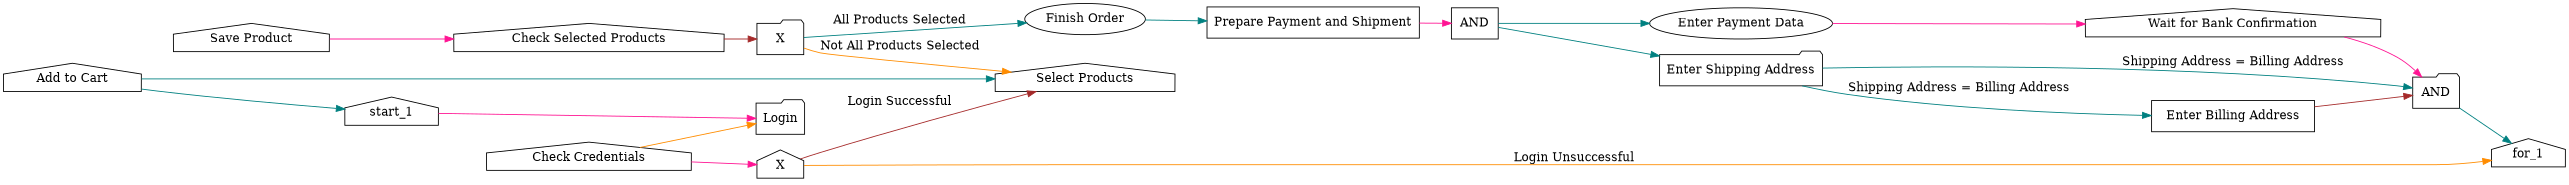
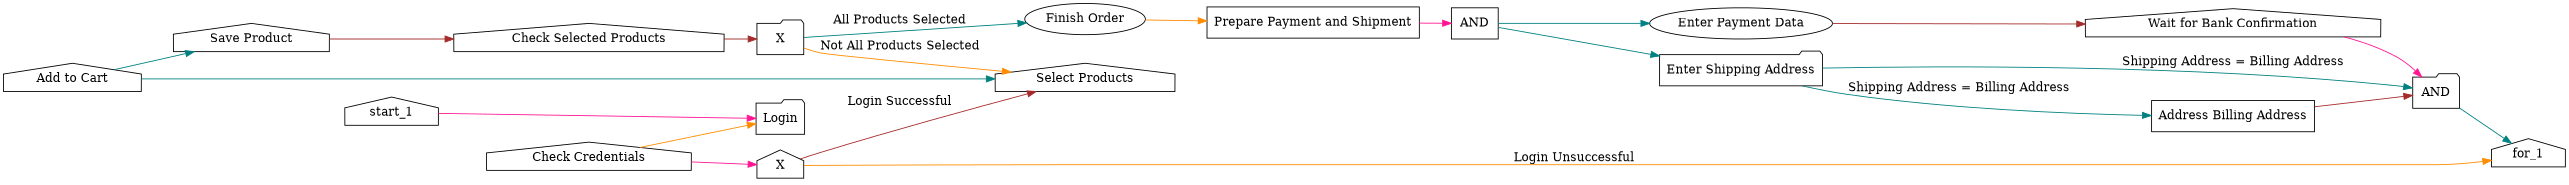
(1172, 20) -> (1172, 20)
(1955, 24) -> (1955, 24)
(387, 39) -> (387, 39)
(239, 100) -> (150, 62)
(2233, 116) -> (2233, 116)
